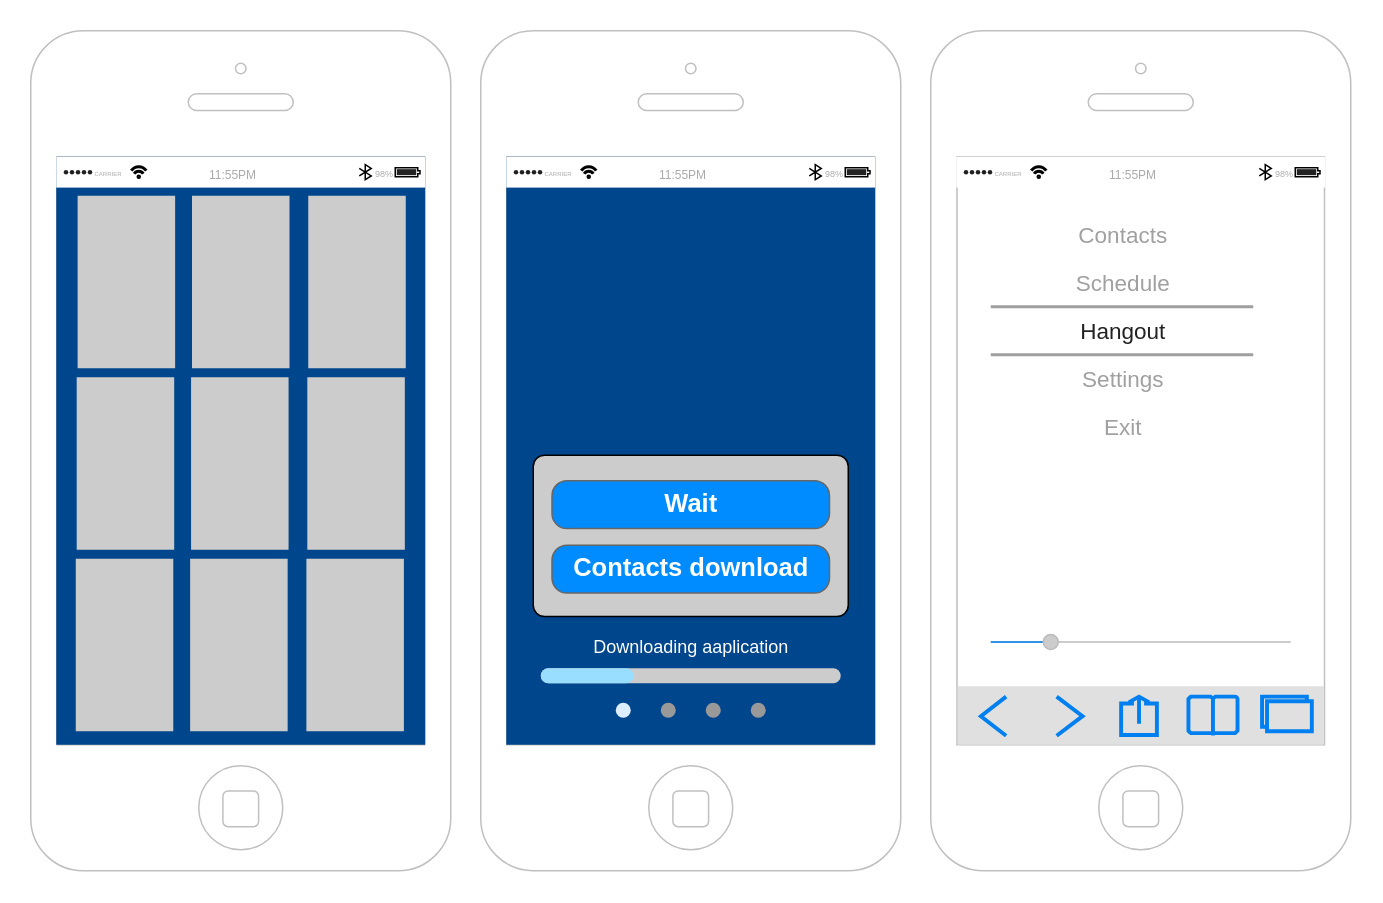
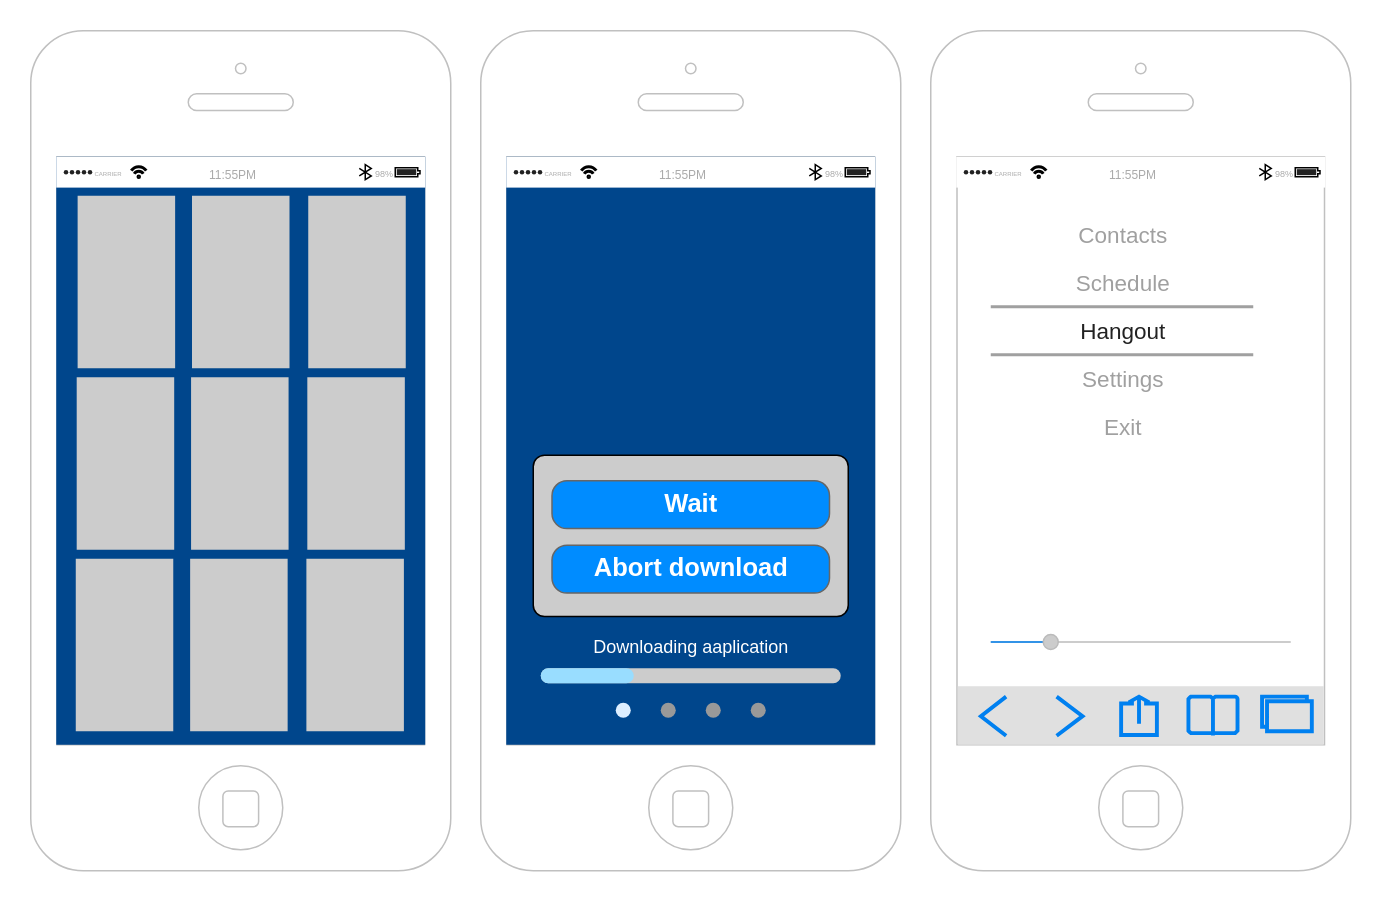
(692, 569) -> (692, 569)
